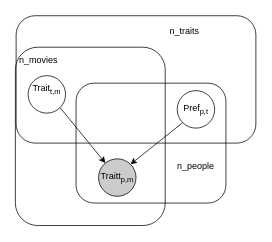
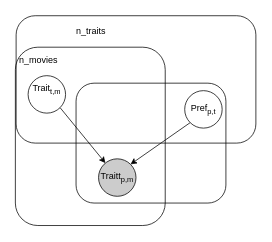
(185, 31) -> (91, 31)
(196, 109) -> (204, 109)
(196, 166) -> none
